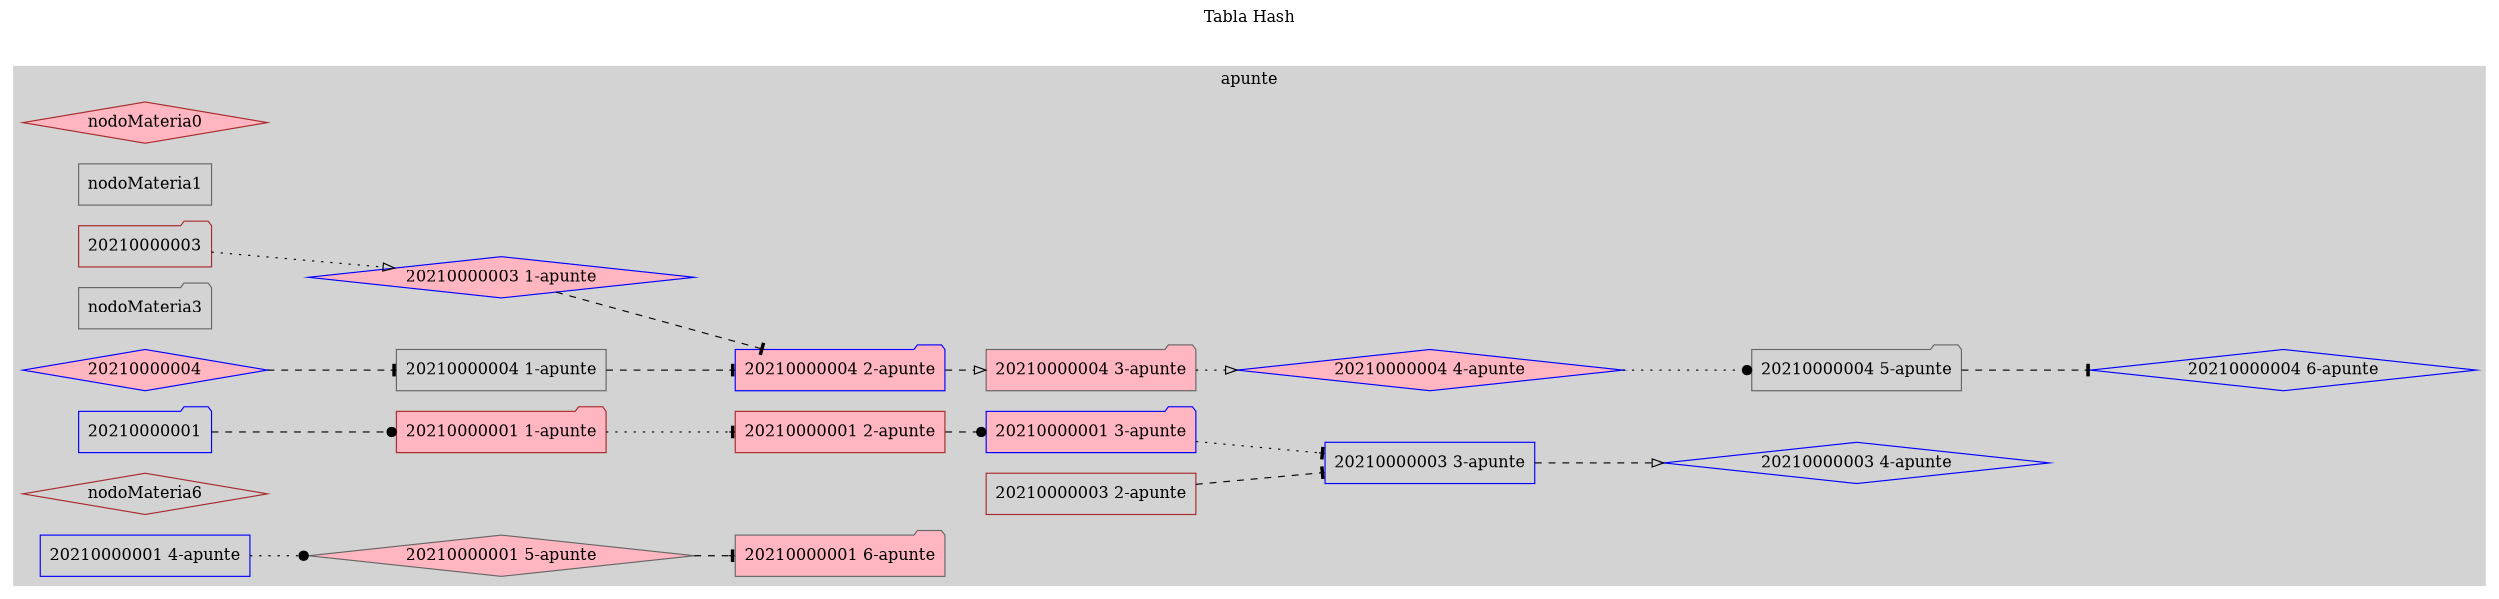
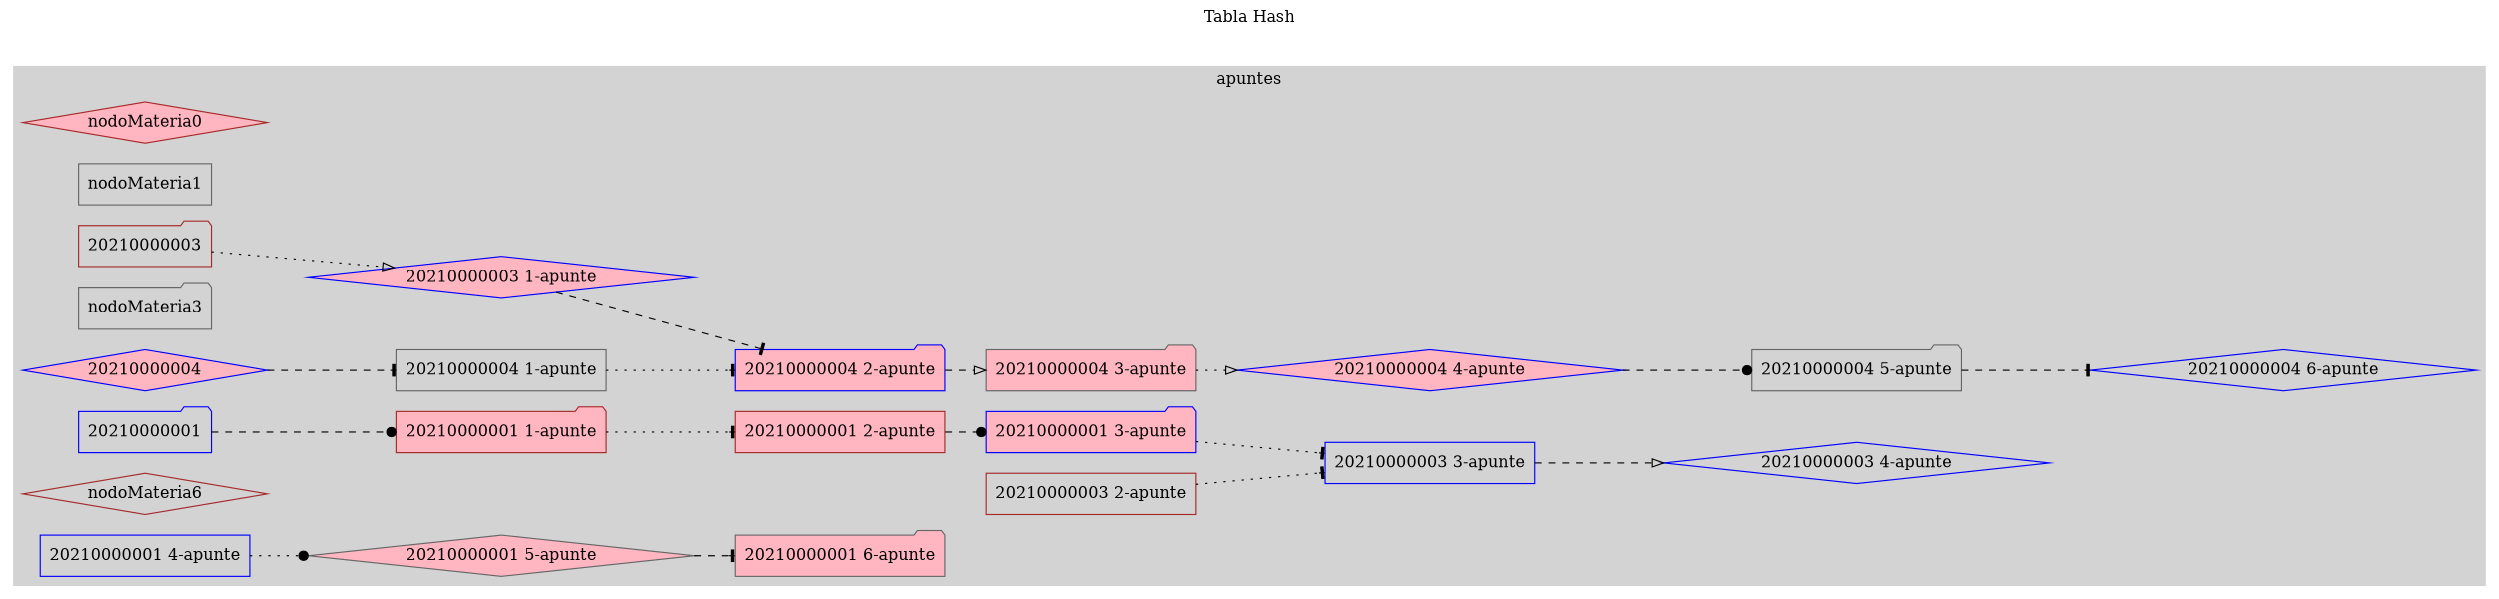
(1249, 80) -> (1249, 80)
(668, 370) -> (668, 370)
(1683, 370) -> (1683, 370)
(1257, 479) -> (1257, 479)
